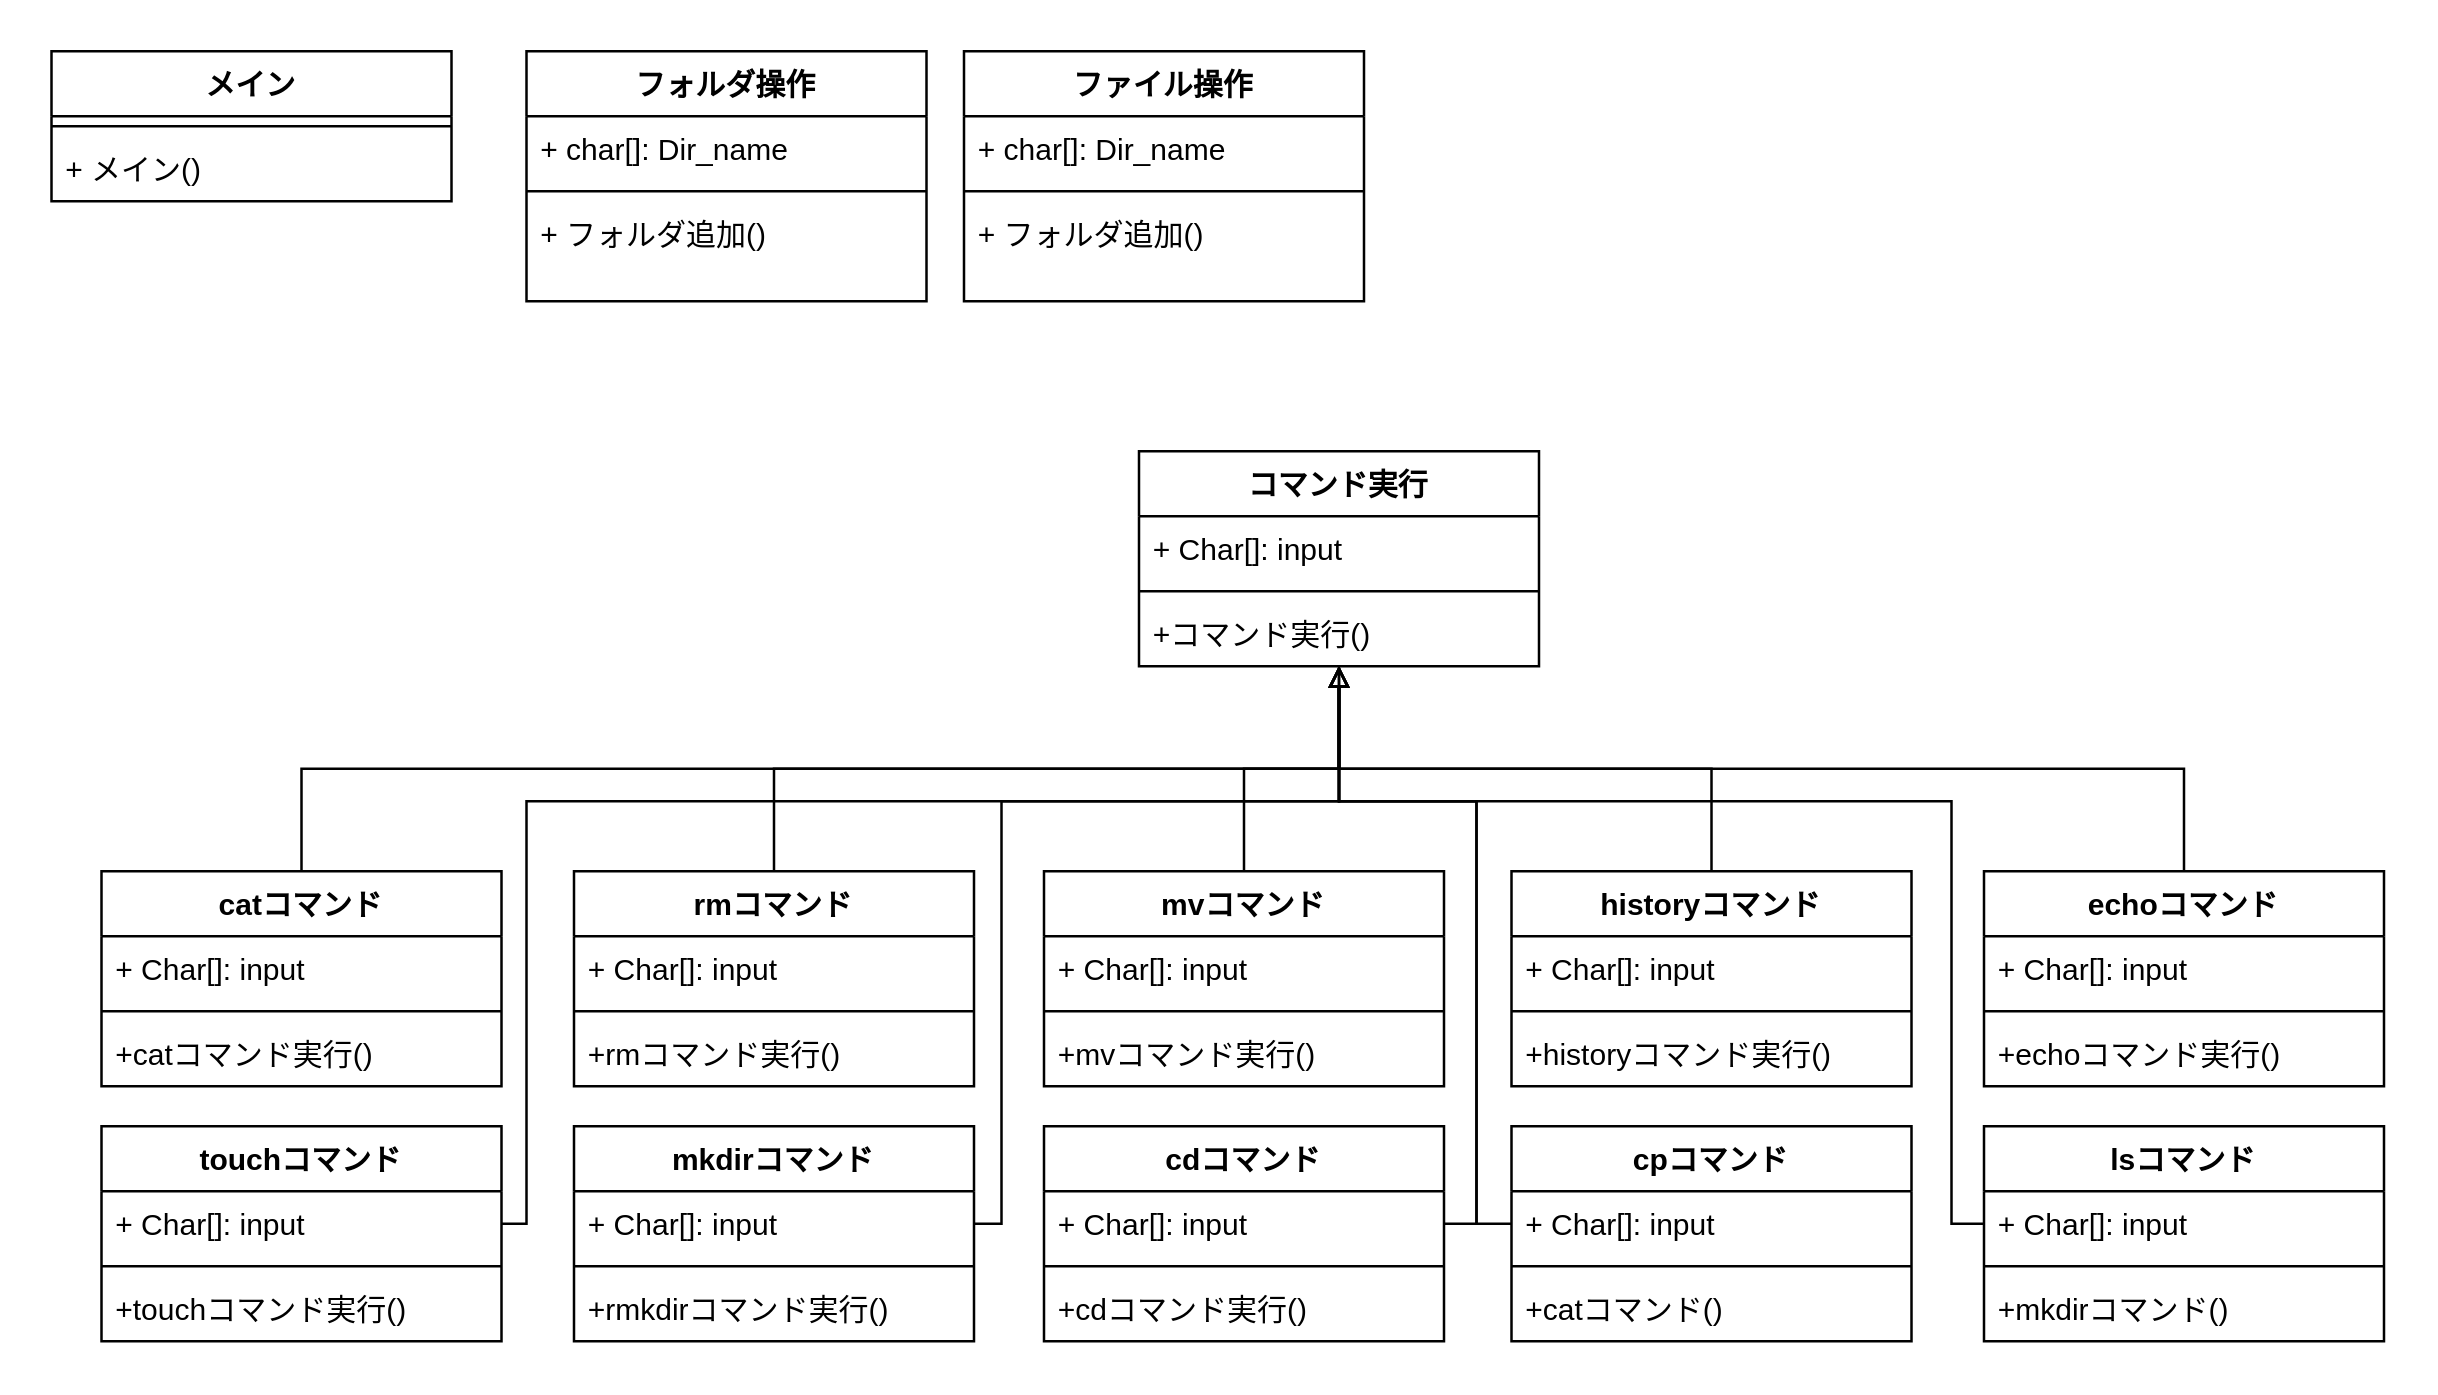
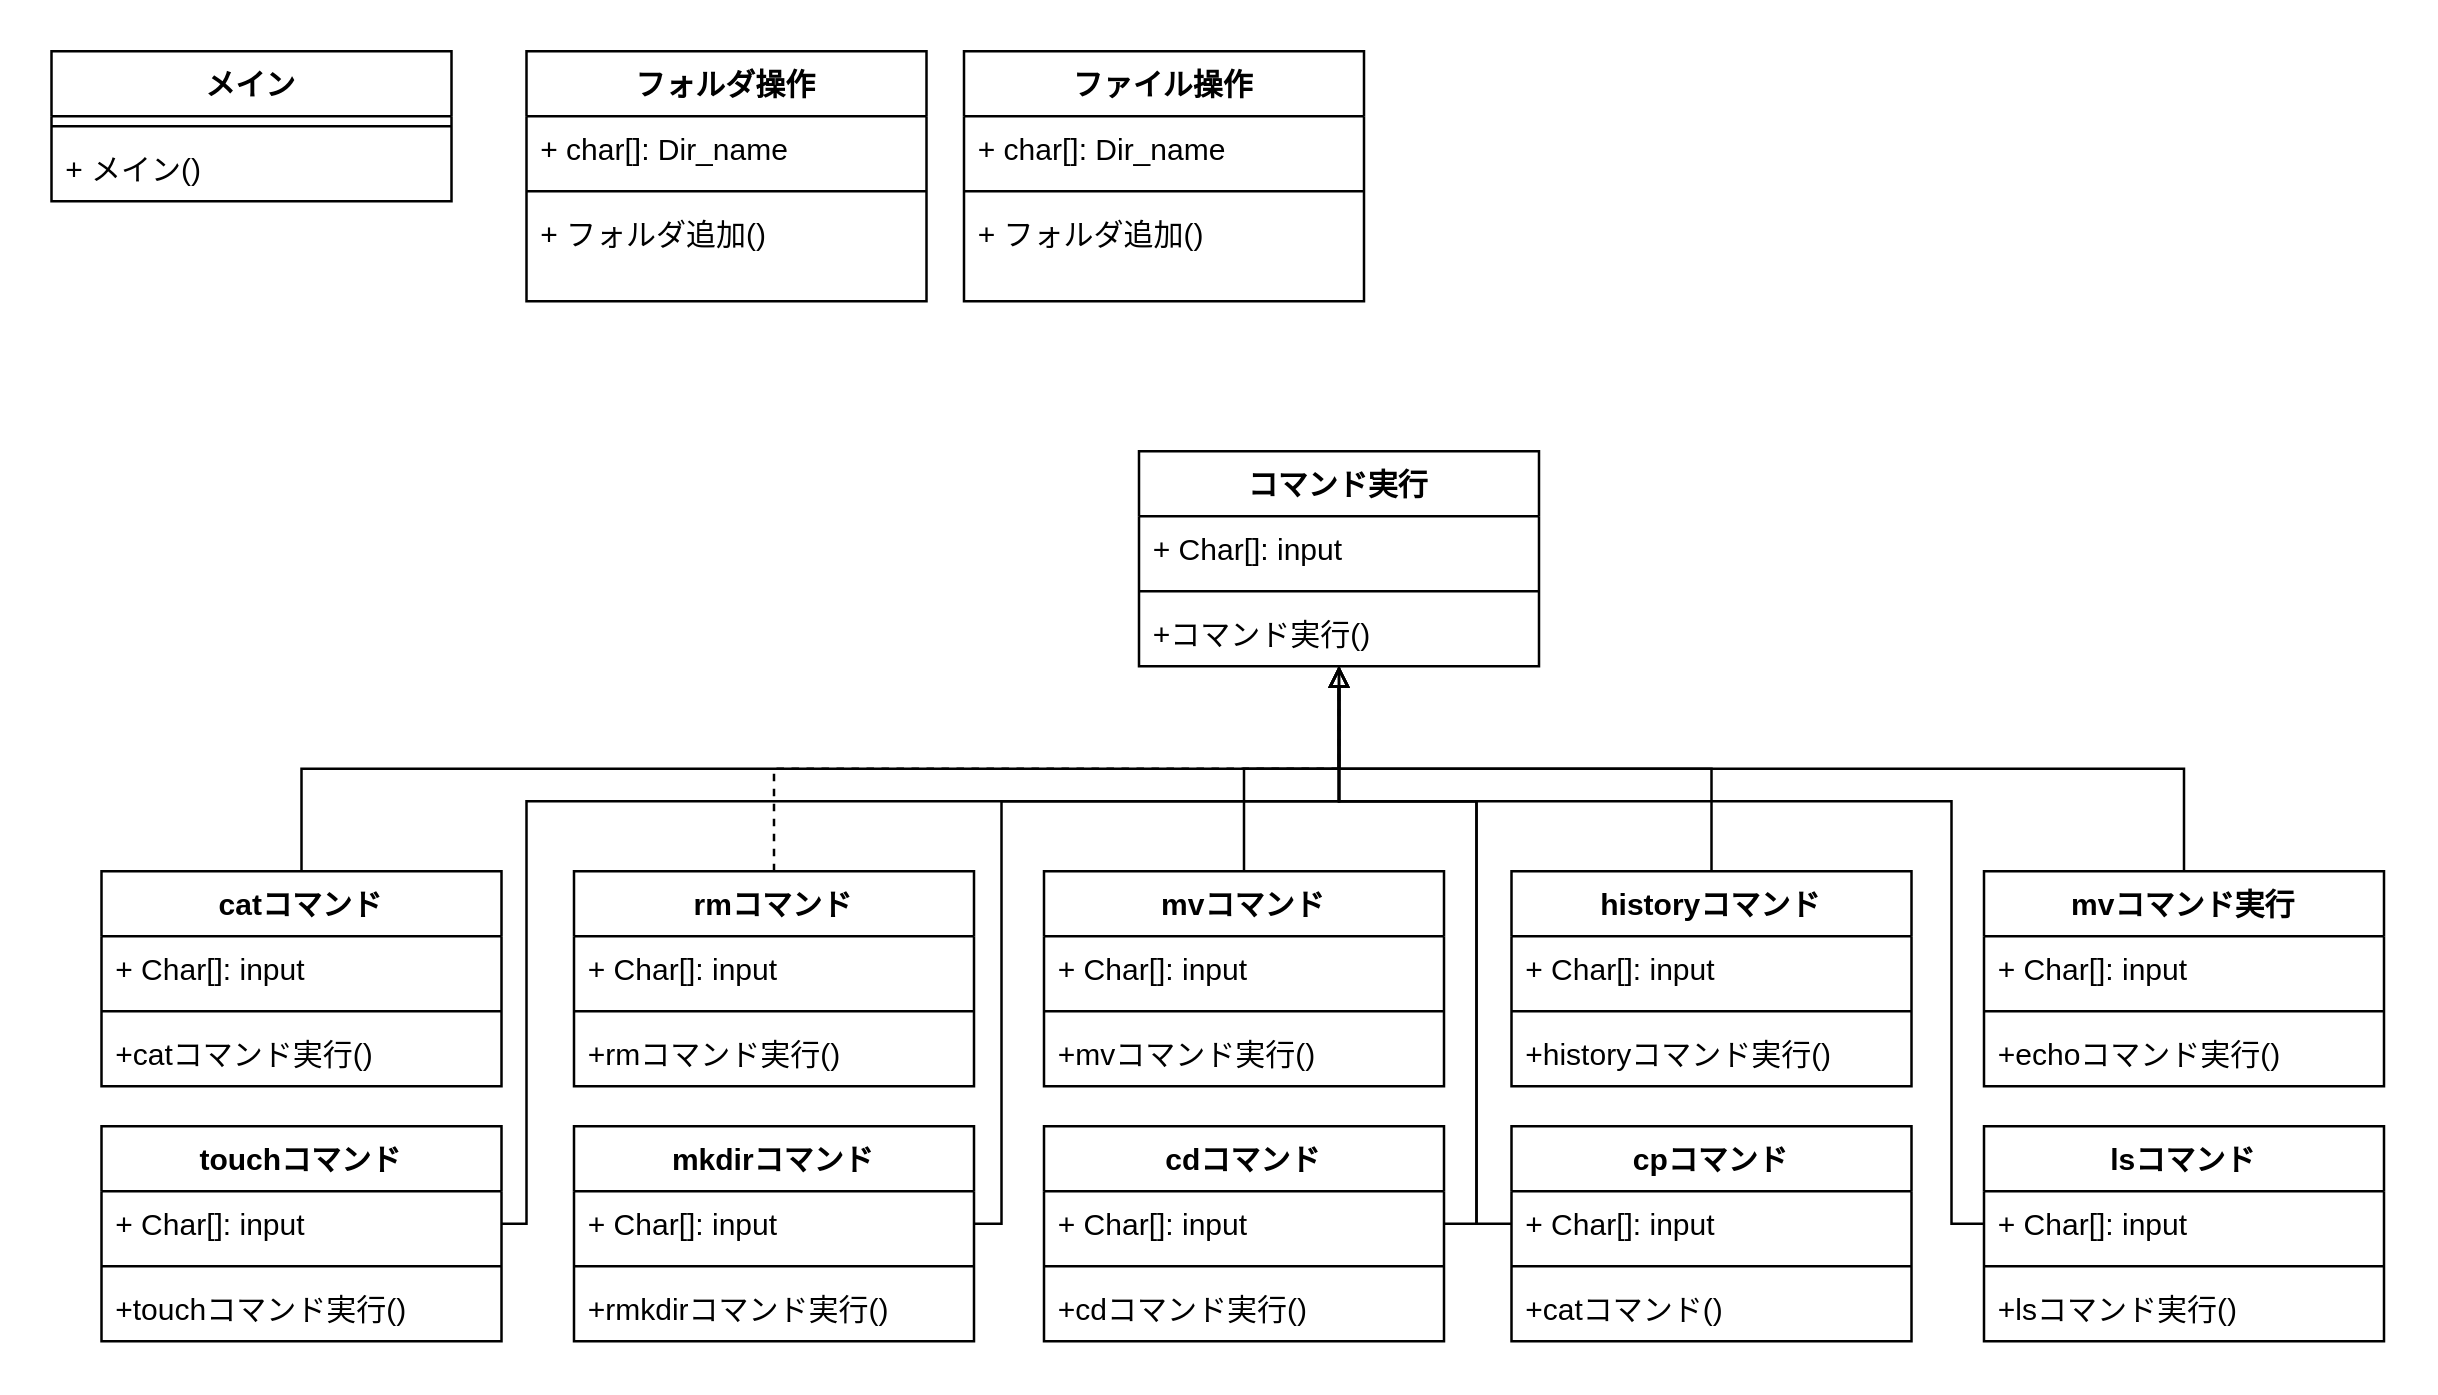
(774, 839) -> (774, 839)
(2183, 905) -> (2183, 905)
(2121, 1310) -> (2126, 1310)
